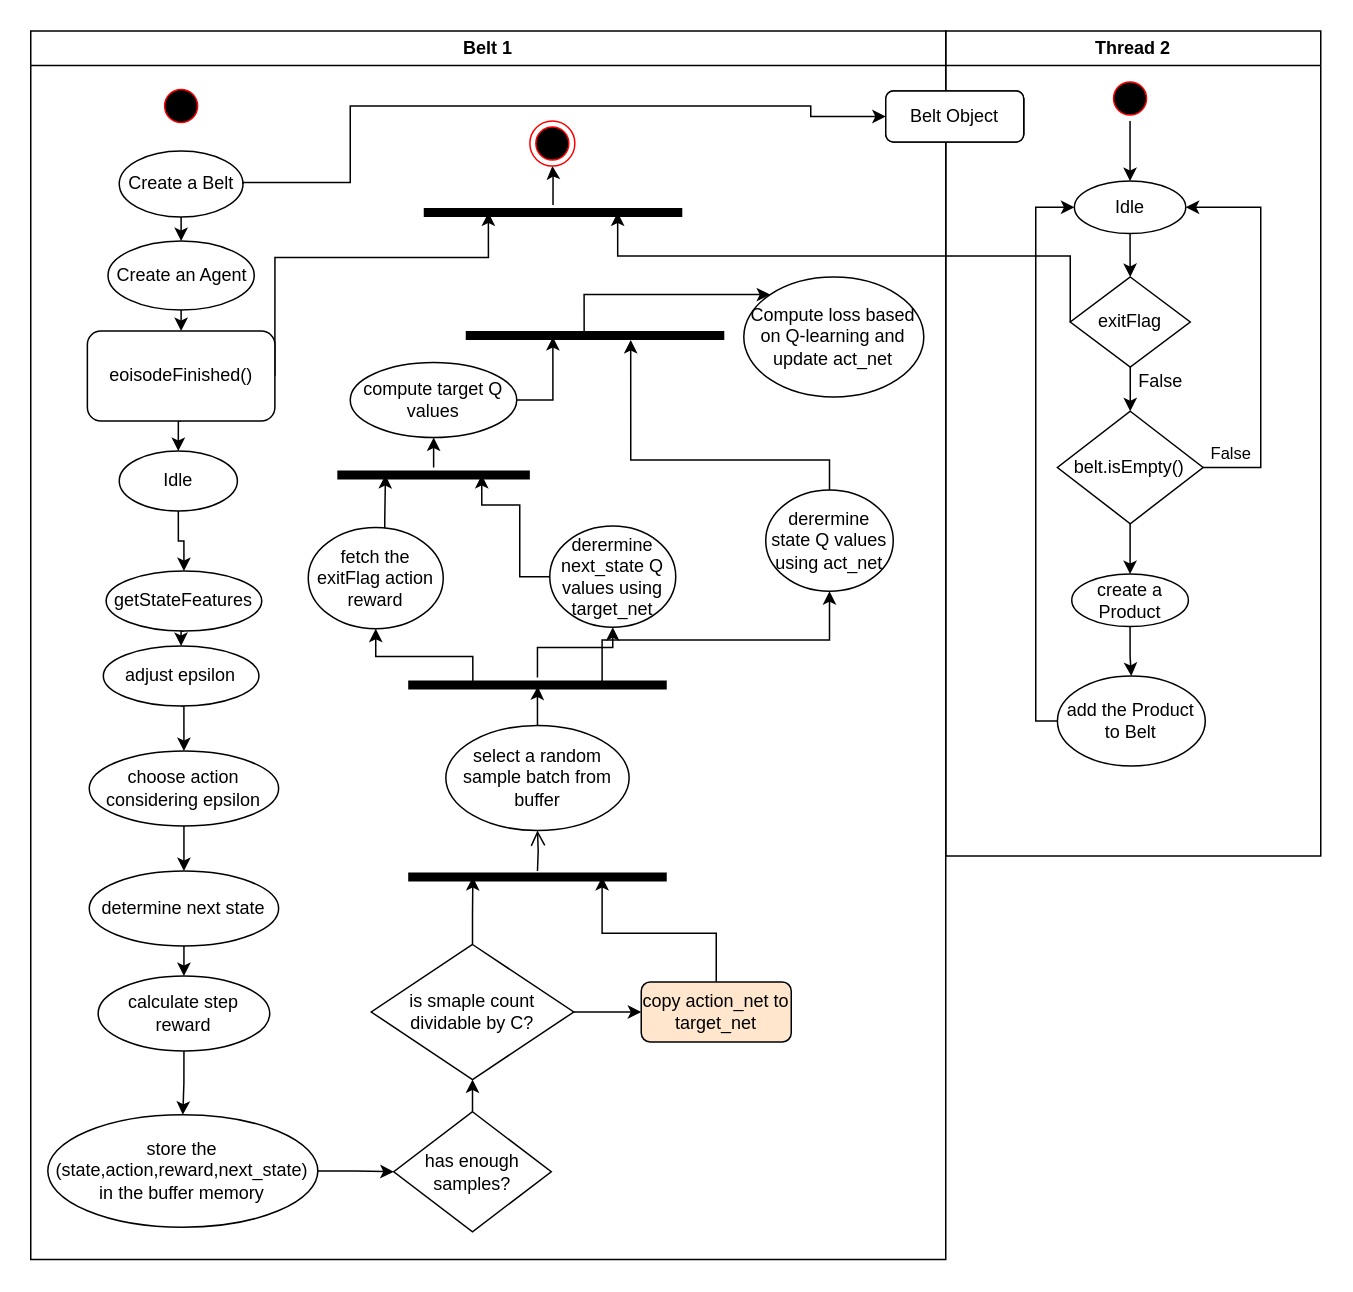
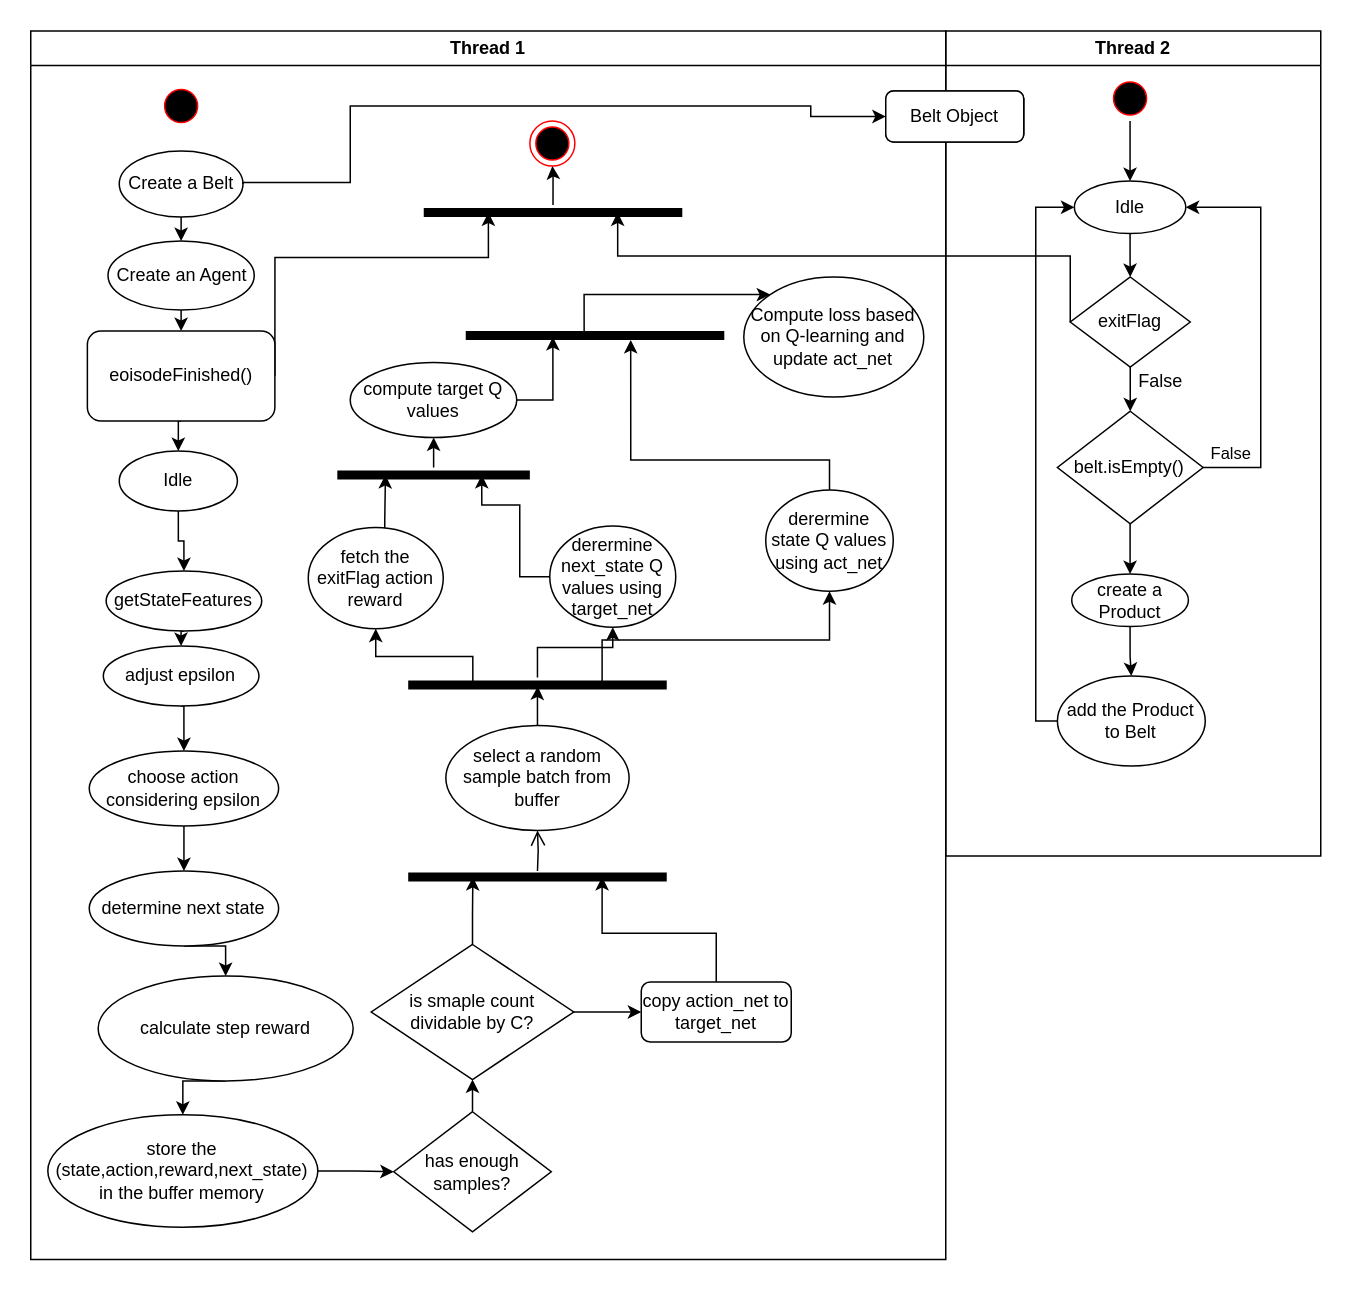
(488, 49) -> (488, 49)
(716, 1012) -> (716, 1012)
(184, 1013) -> (226, 1028)
